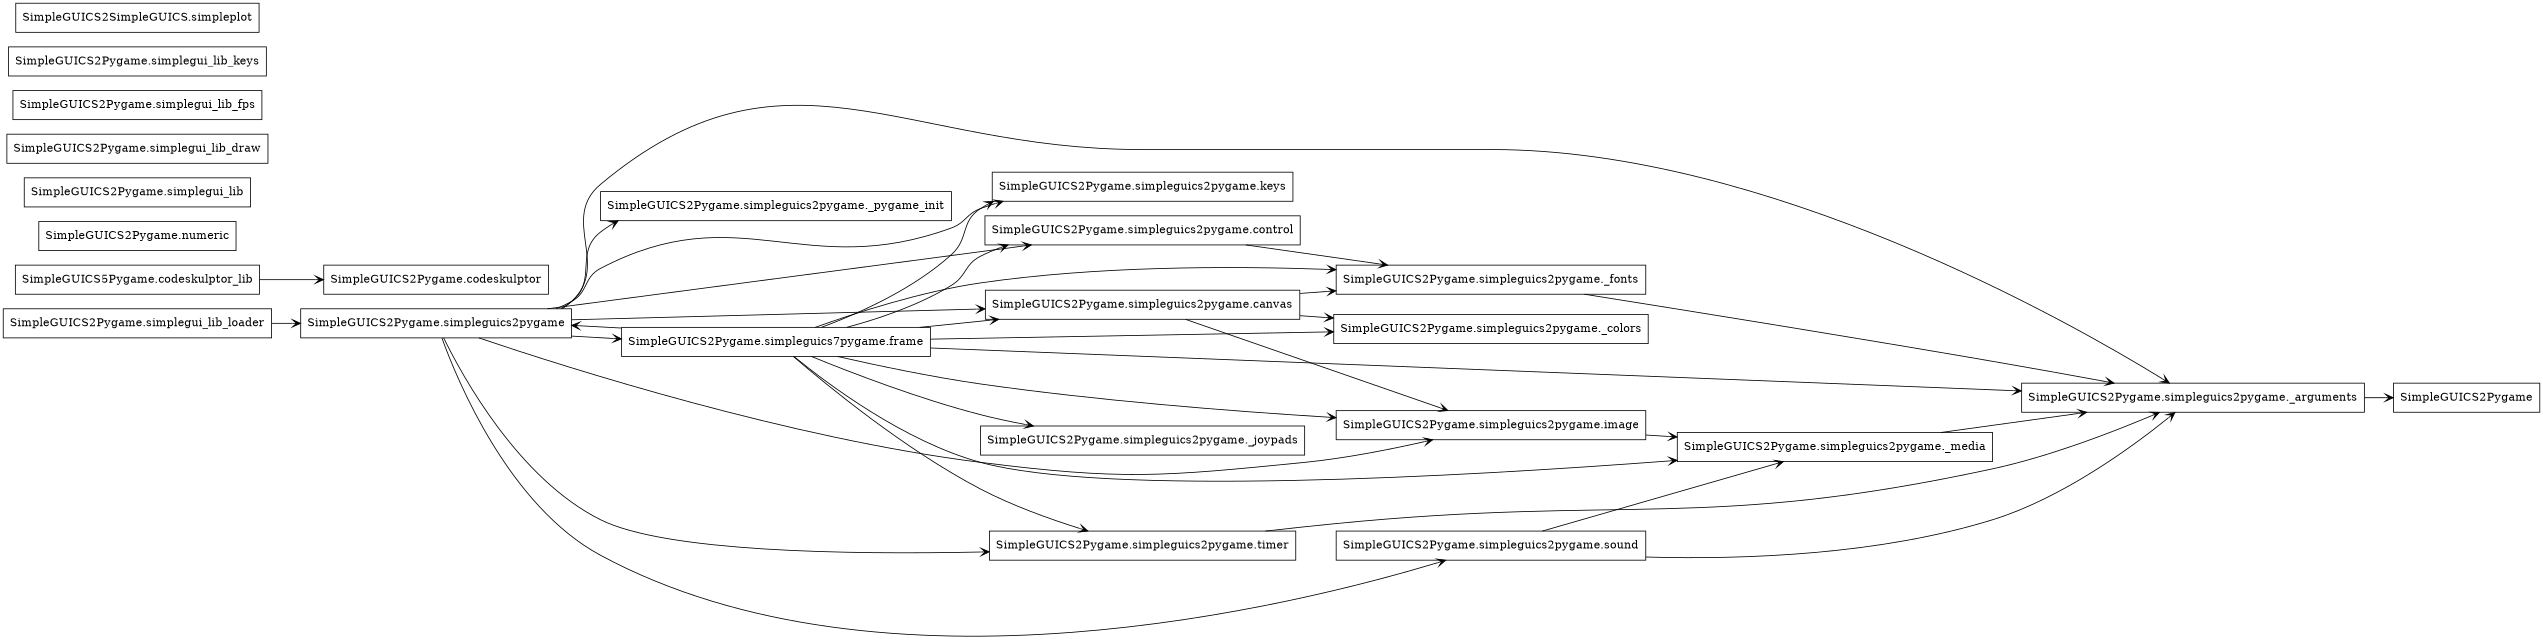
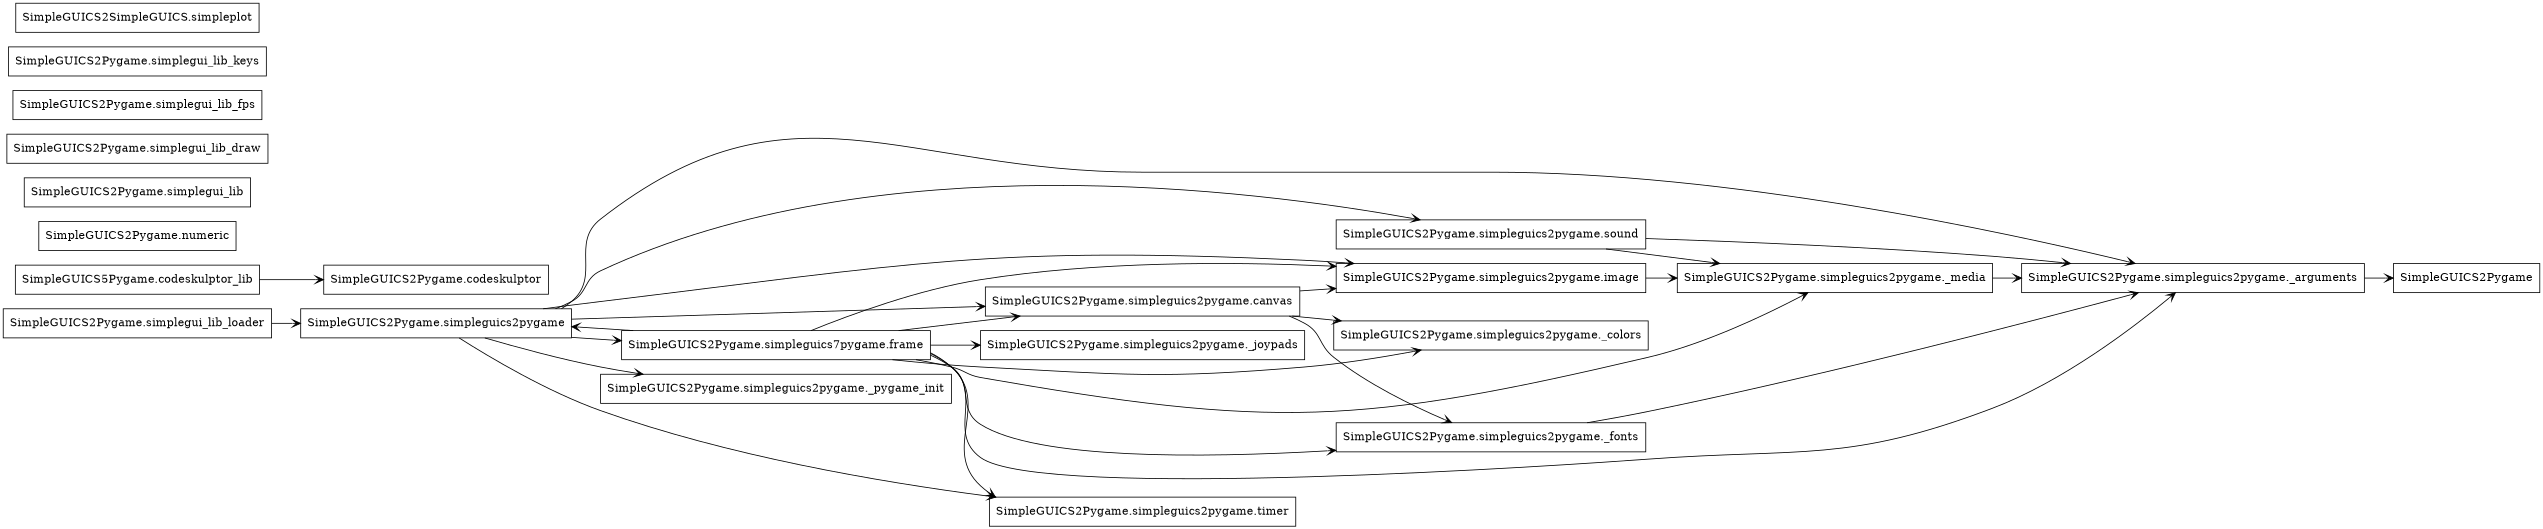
(1143, 187) -> none
(1143, 230) -> none
(1714, 507) -> none
